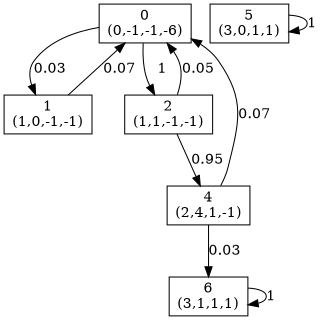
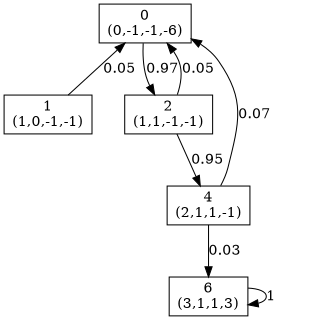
(249, 24) -> none
(52, 44) -> none
(120, 69) -> (120, 69)
(163, 69) -> (163, 69)
(209, 205) -> (209, 205)
(209, 296) -> (209, 296)
